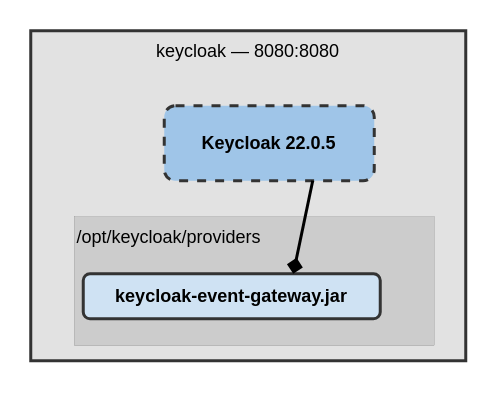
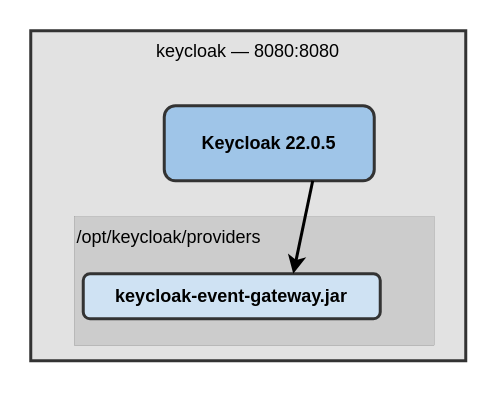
(269, 143) -> (269, 143)
(297, 258) -> (296, 259)
